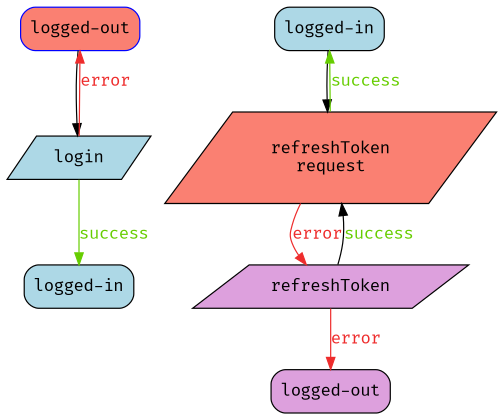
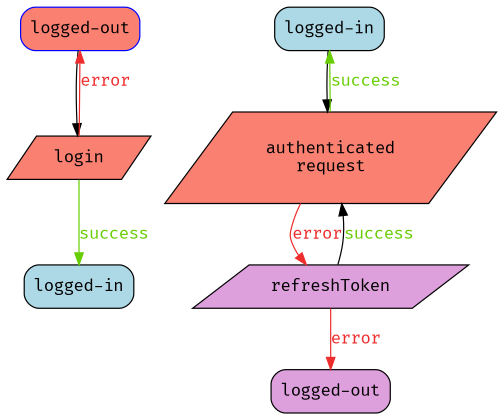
(79, 158) -> (79, 158)
(331, 158) -> (331, 158)
